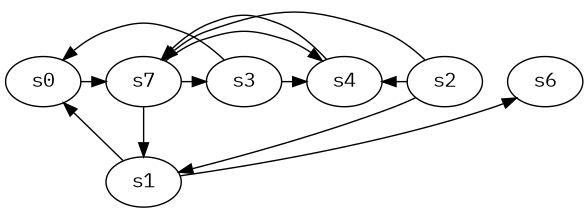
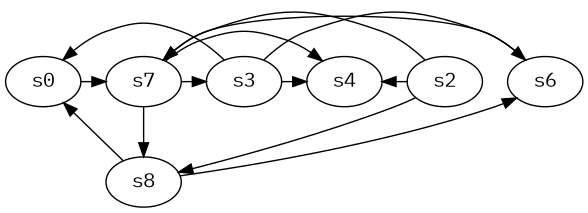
(277, 23) -> (352, 16)
none -> (322, 27)
(144, 182) -> (144, 182)
